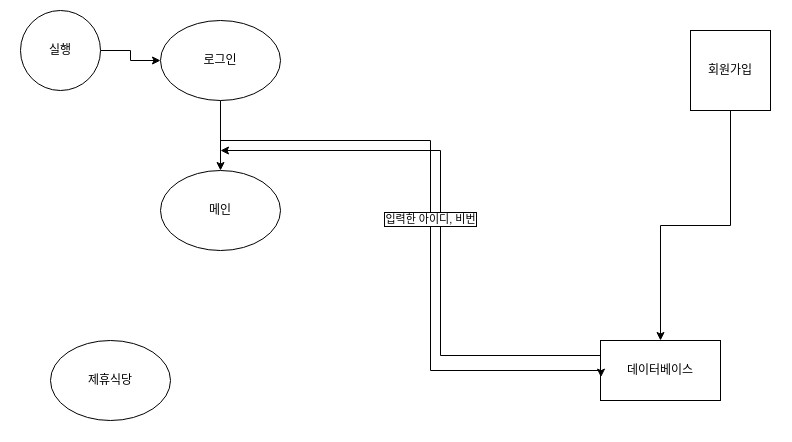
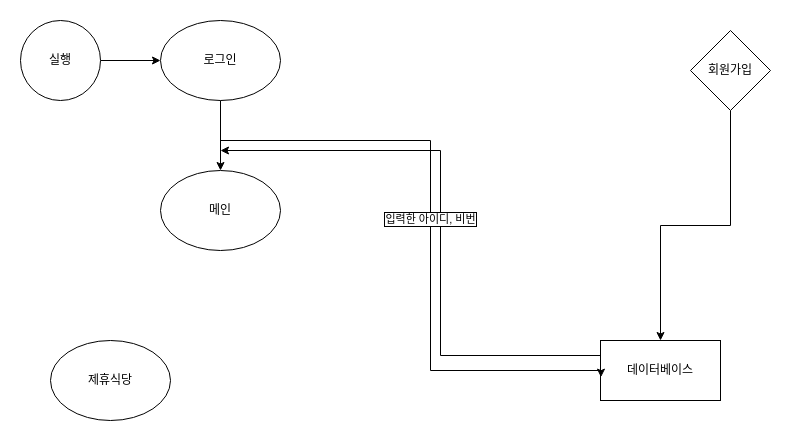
(61, 51) -> (61, 61)
(731, 71) -> (731, 71)
